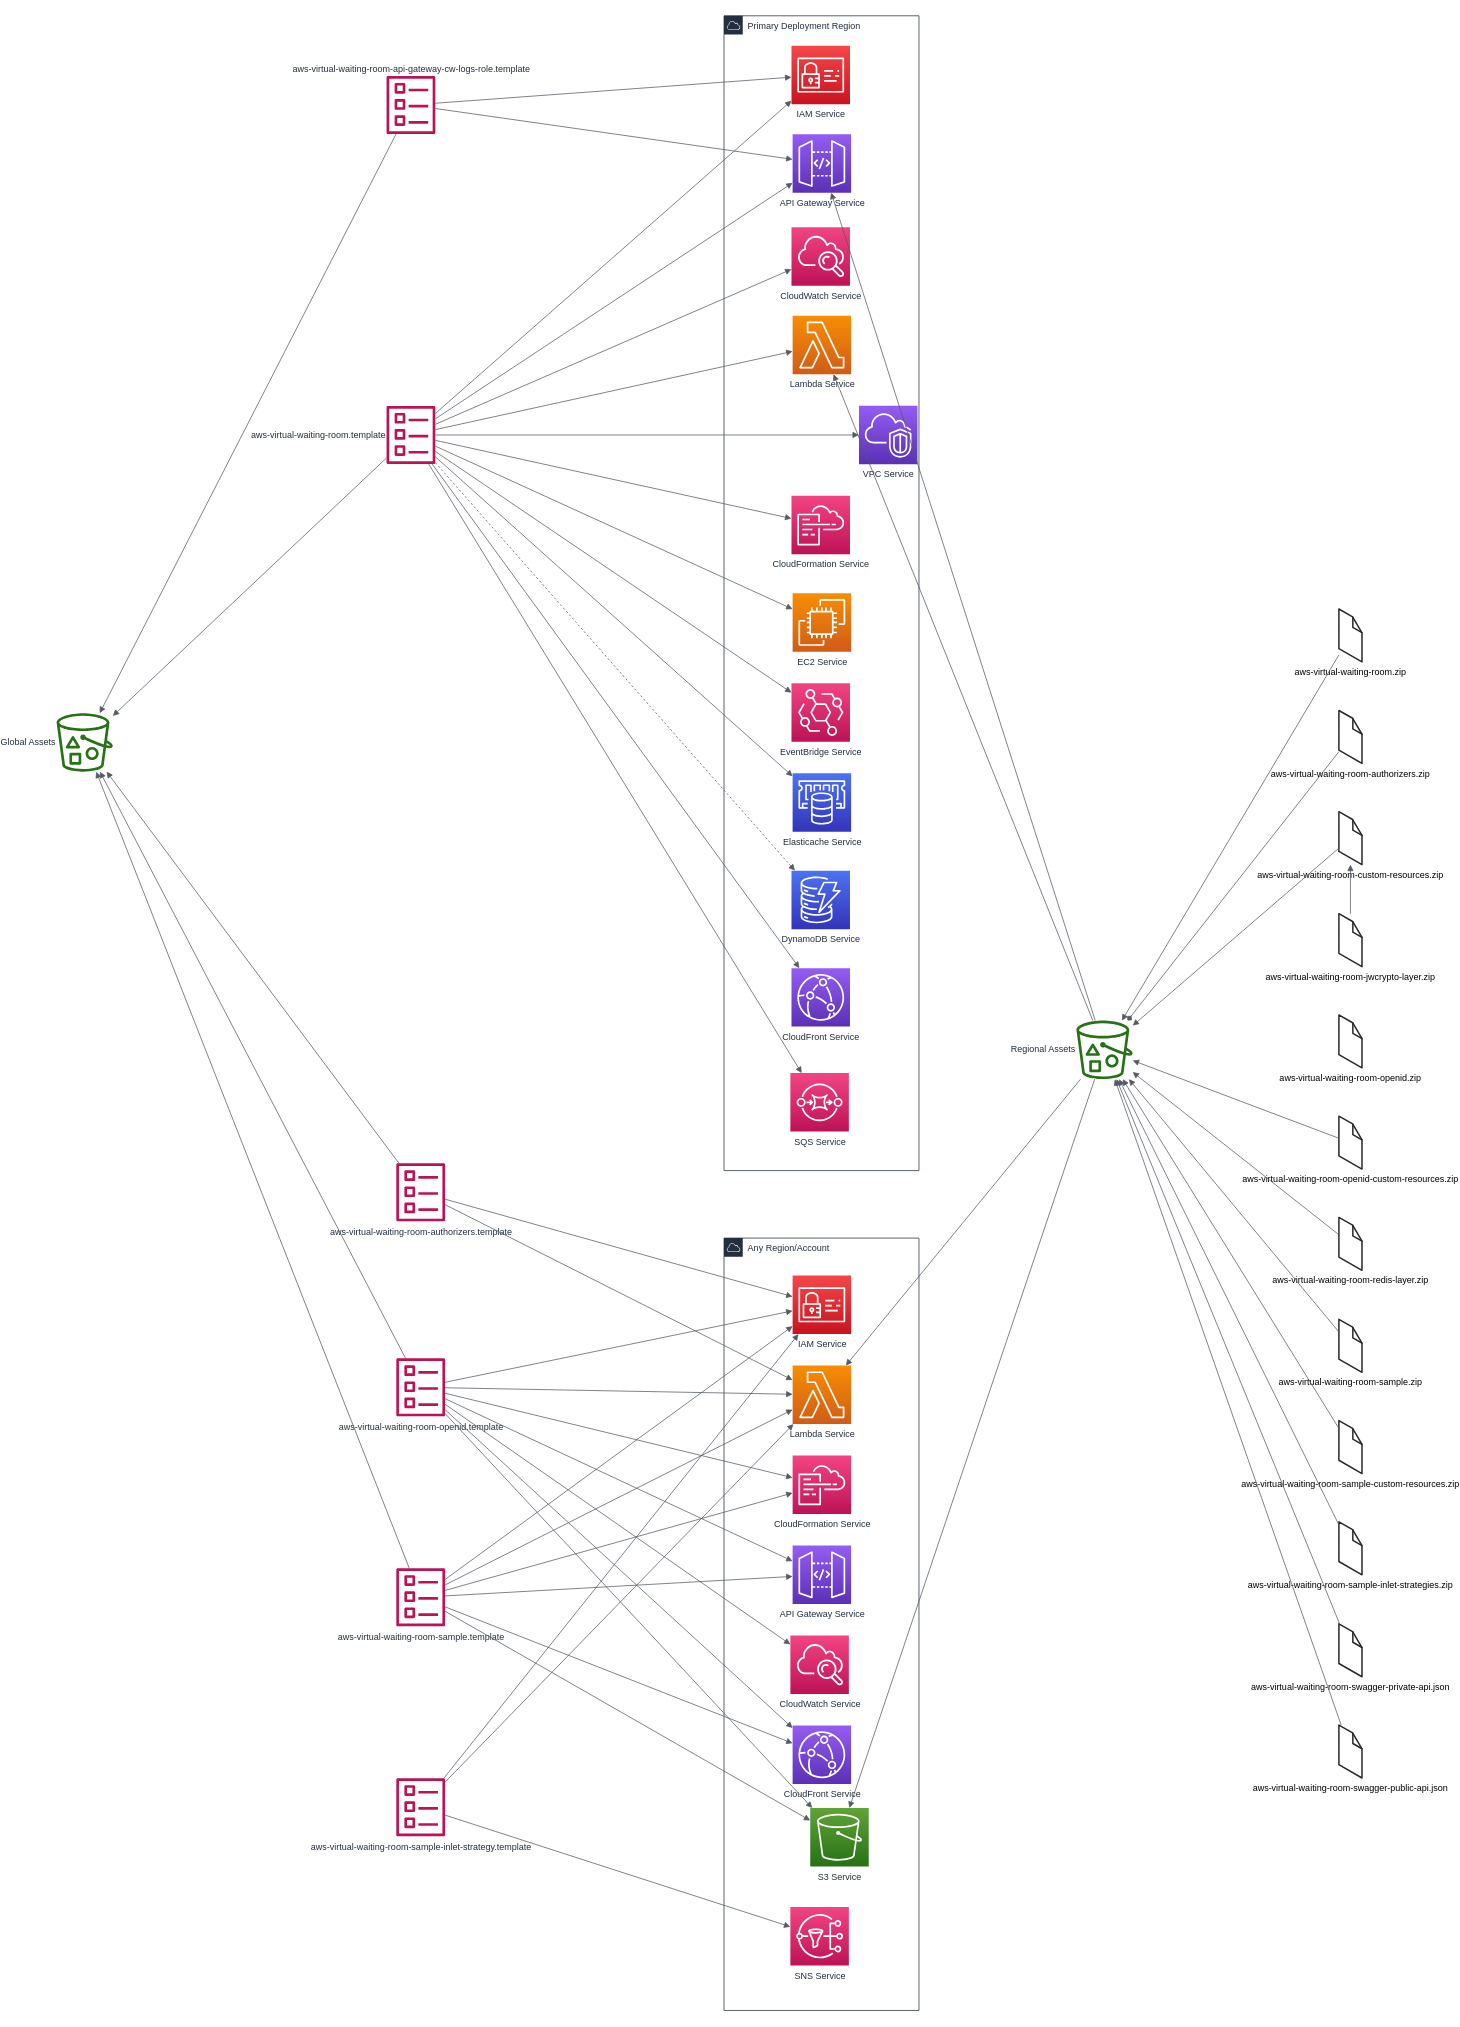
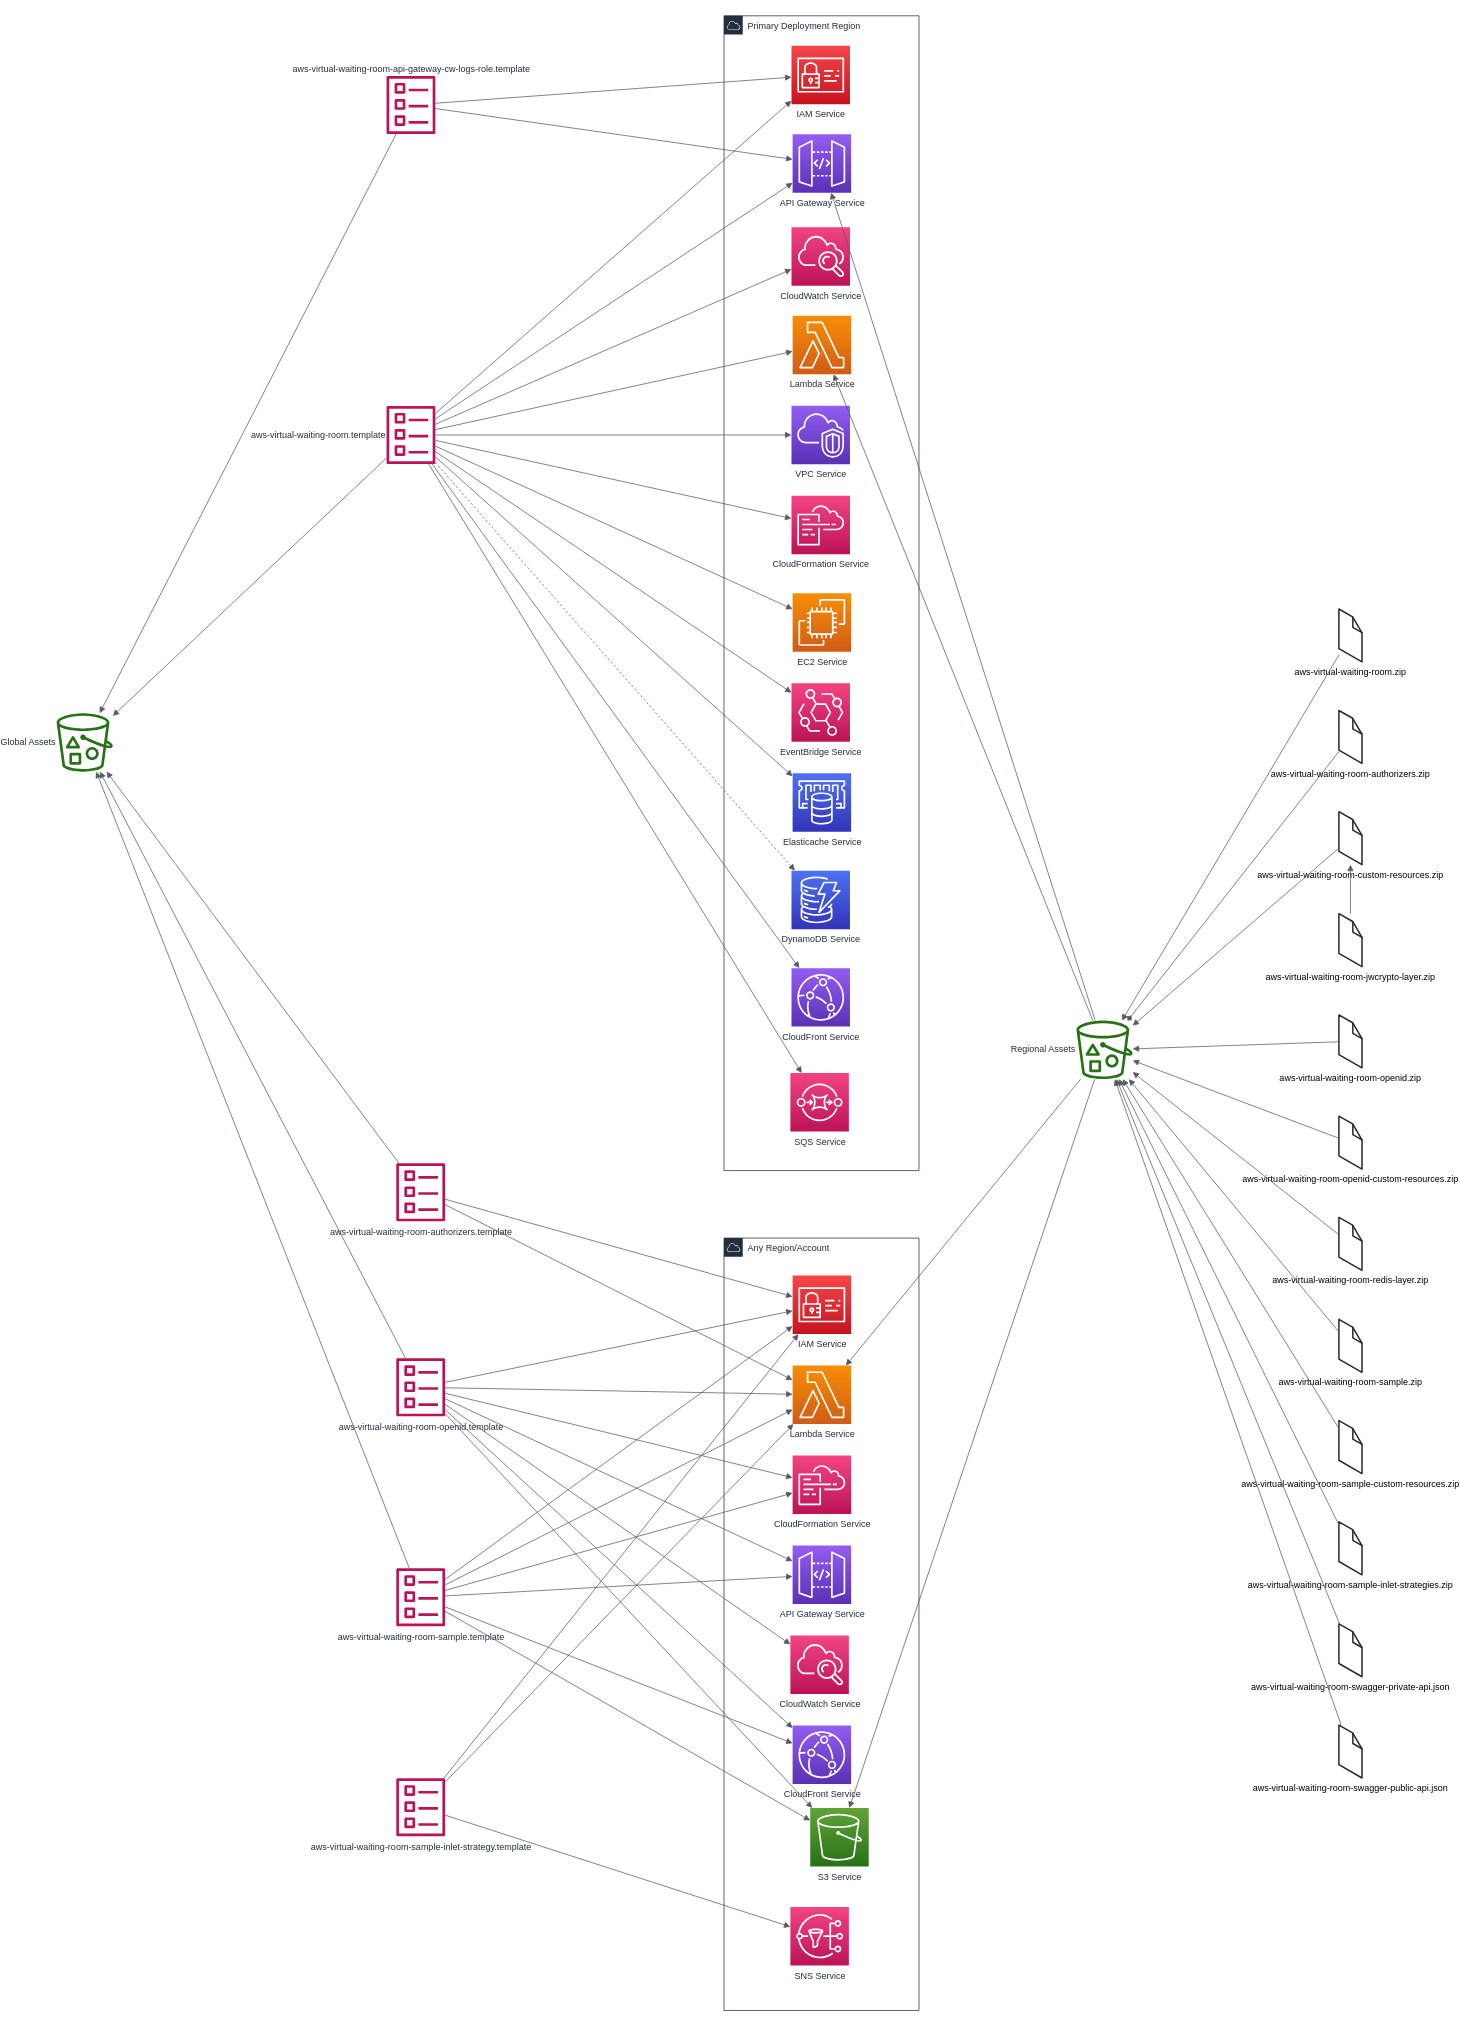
(888, 435) -> (821, 435)
none -> (1239, 1045)
